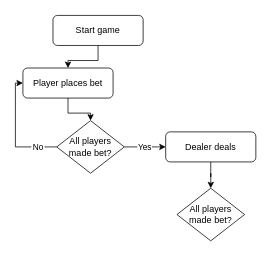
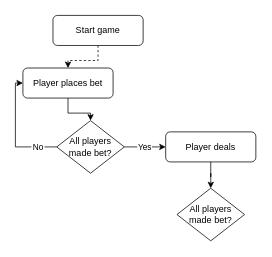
(90, 60) -> (90, 60)
(210, 147) -> (210, 147)
